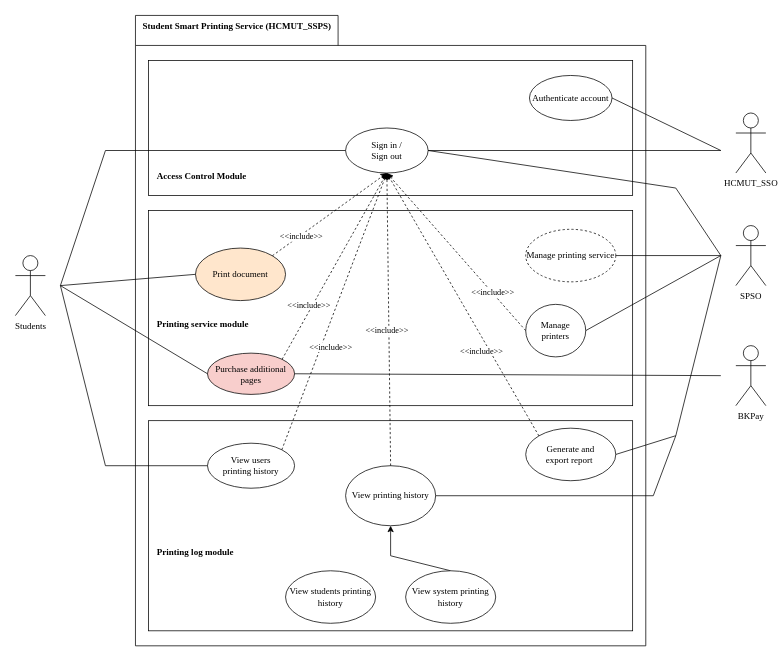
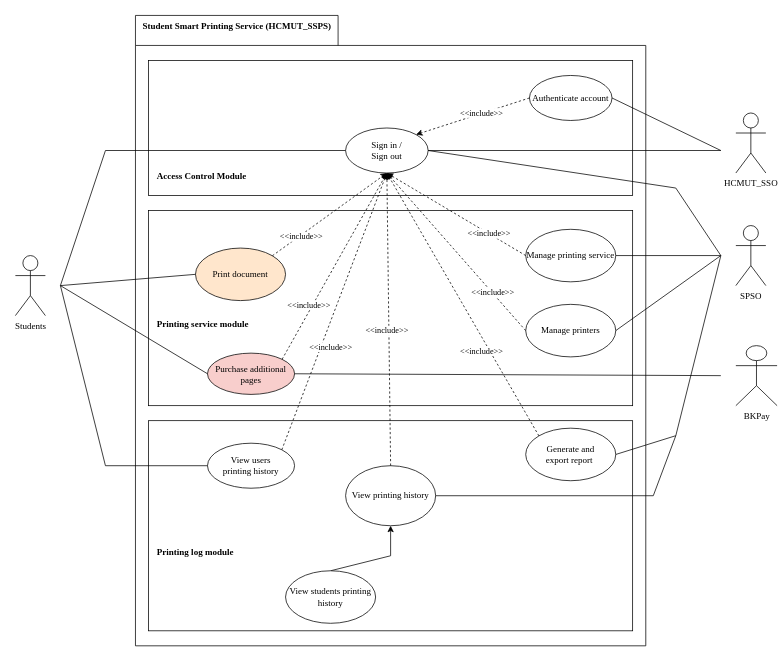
none -> (475, 115)
none -> (458, 215)
(570, 255) -> (570, 255)
(555, 330) -> (570, 330)
(750, 375) -> (756, 375)
none -> (361, 563)
(421, 563) -> none
(450, 597) -> none
